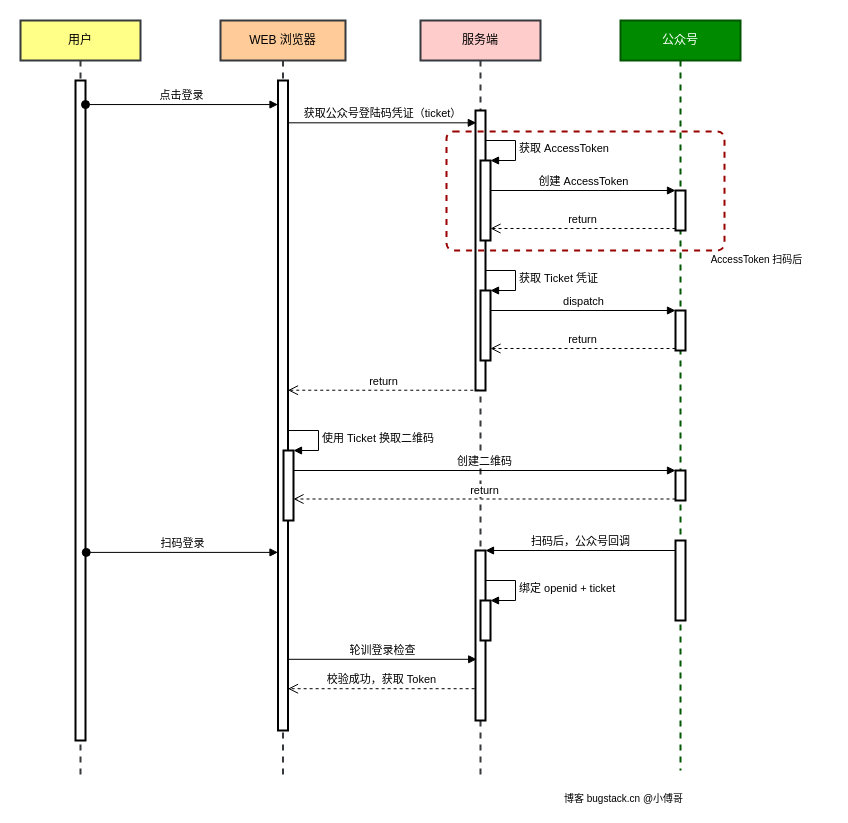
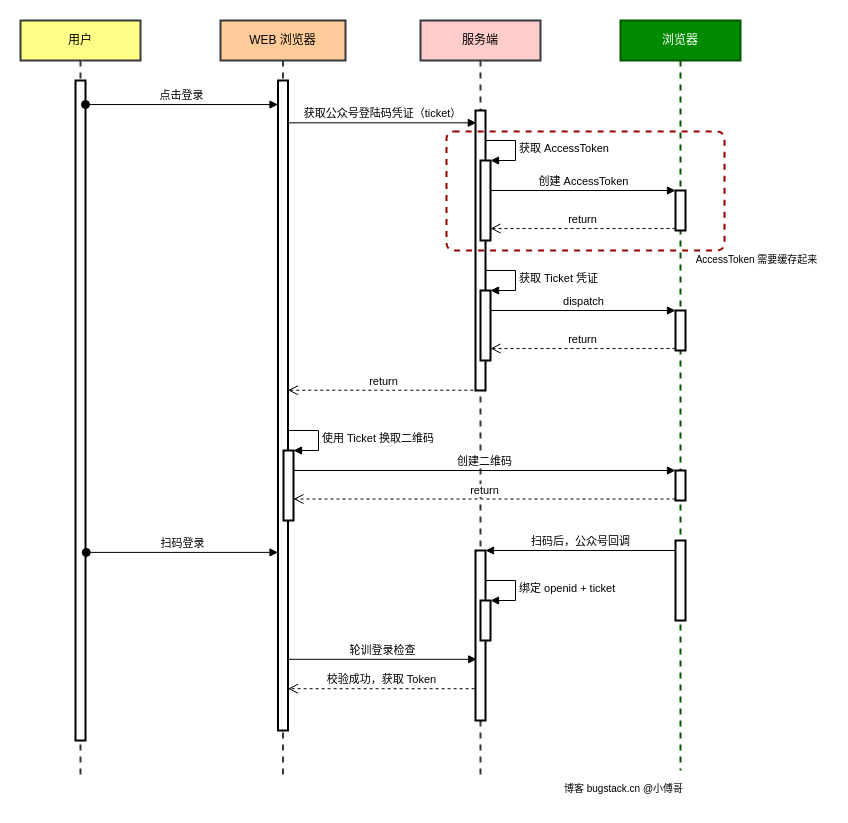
(681, 41) -> (681, 41)
(757, 260) -> (757, 260)
(623, 799) -> (623, 789)
